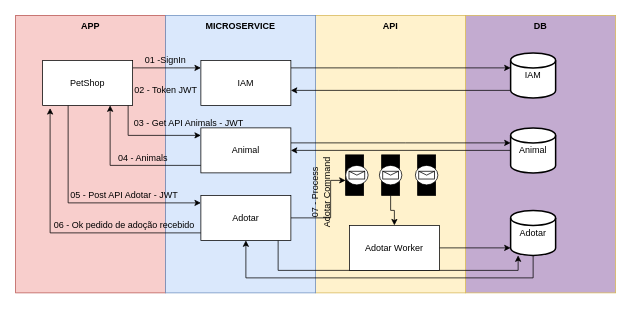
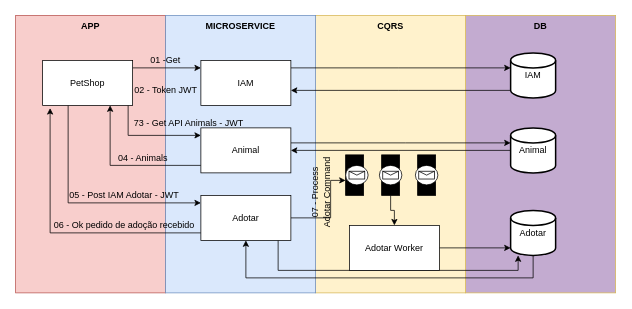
(390, 26) -> (390, 26)
(165, 60) -> (165, 60)
(189, 123) -> (189, 123)
(124, 195) -> (124, 195)
